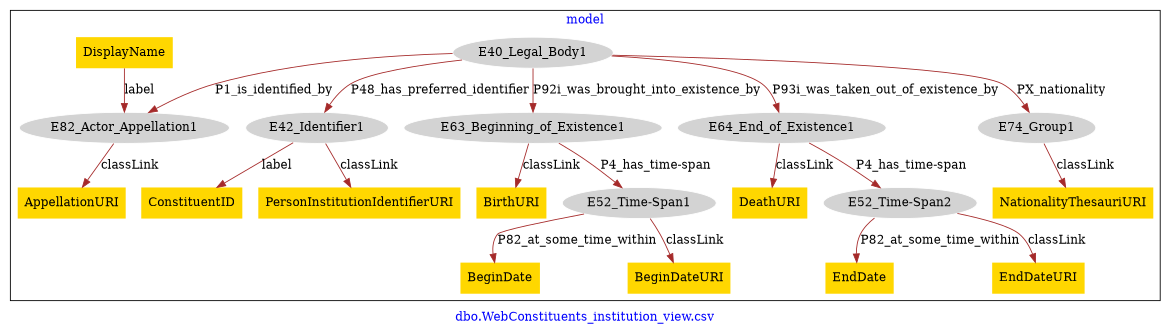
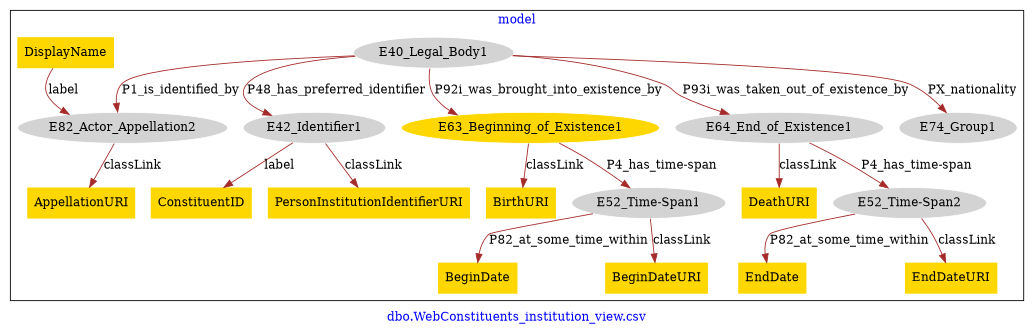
(124, 128) -> (123, 128)
(533, 128) -> (530, 128)
(1073, 203) -> none
